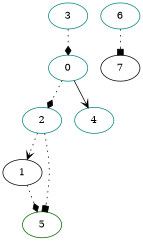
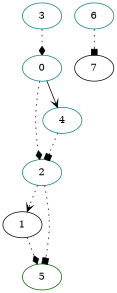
none -> (54, 143)
